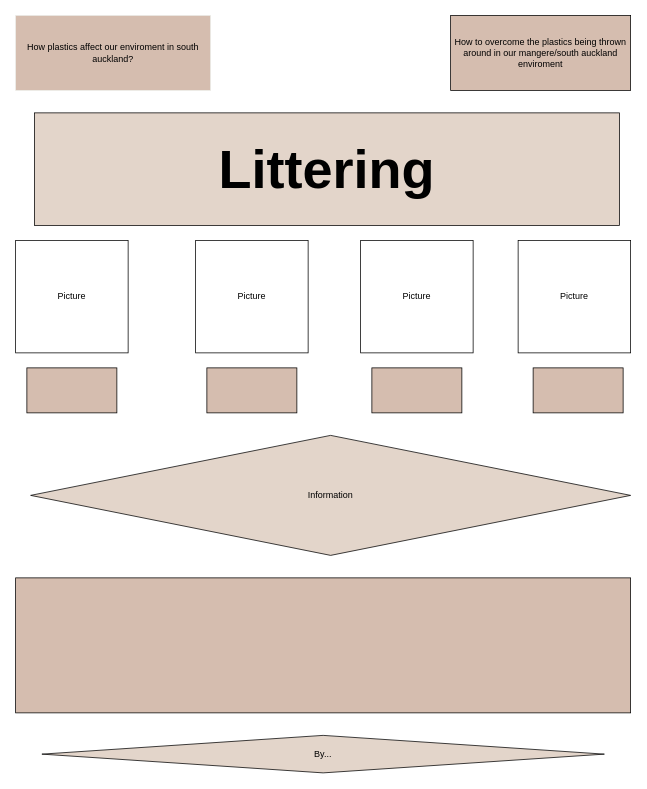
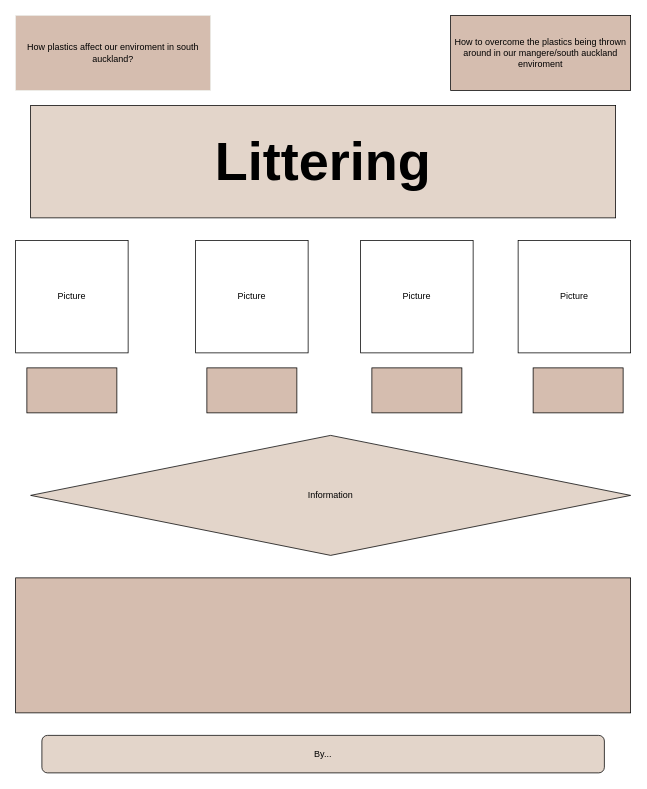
(327, 169) -> (323, 162)
(323, 754) -> (323, 754)
